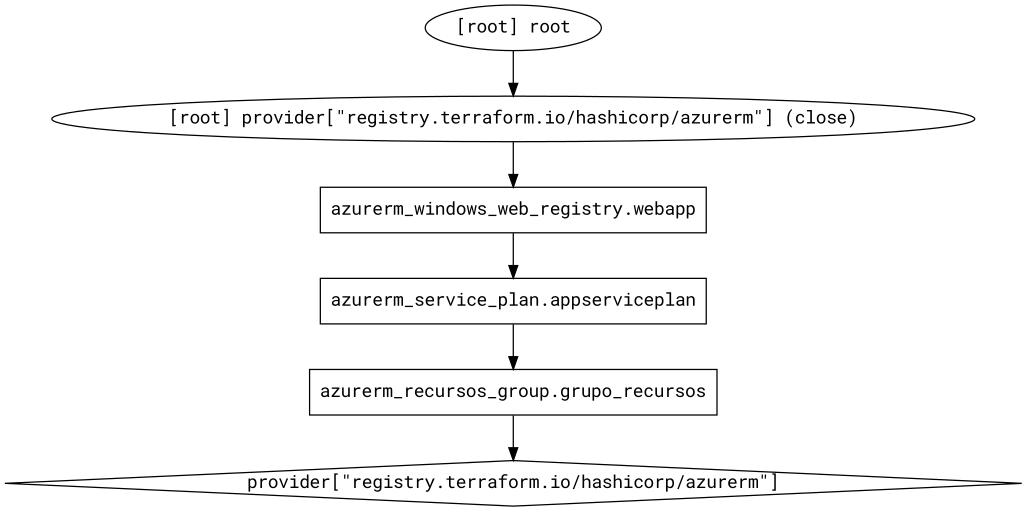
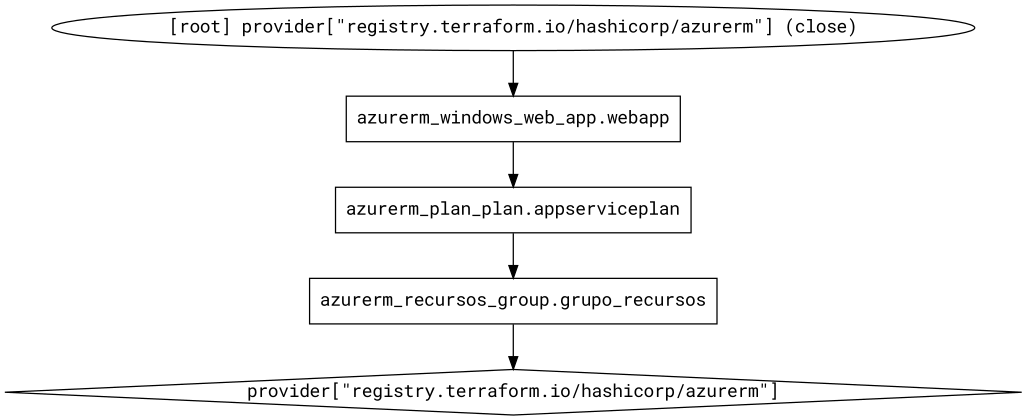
(513, 28) -> none
(513, 210) -> (513, 119)
(513, 301) -> (513, 210)
